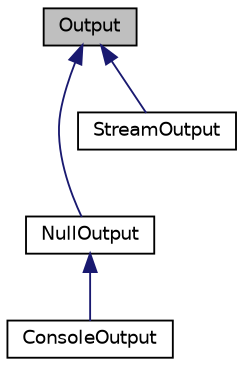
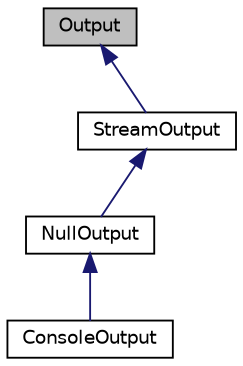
(59, 140) -> (118, 191)
